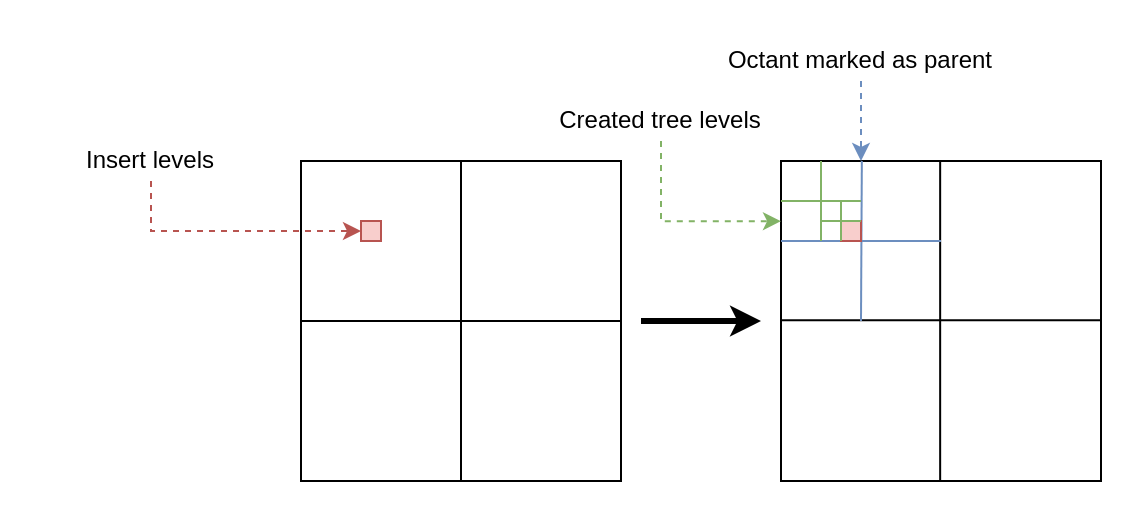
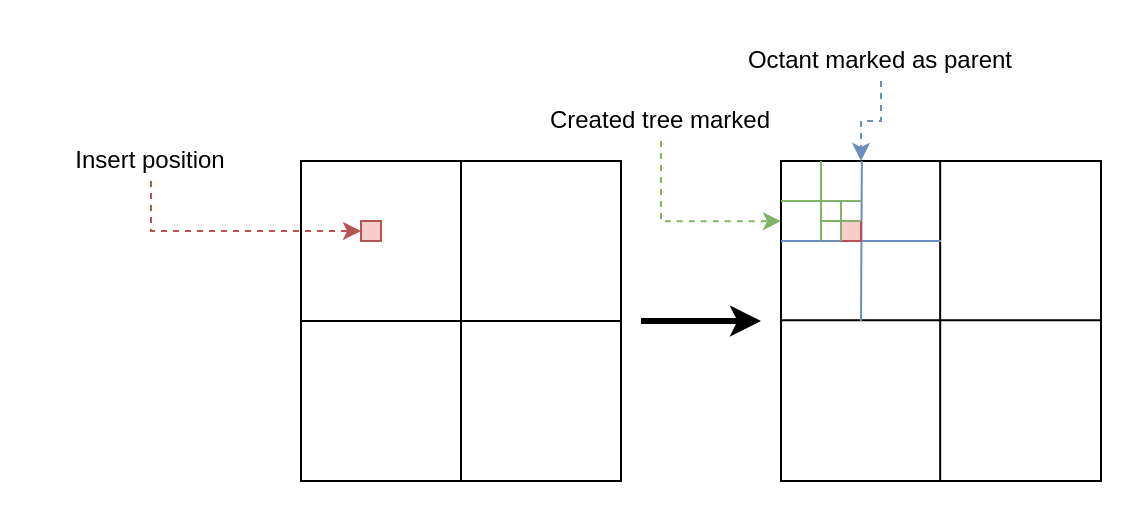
(861, 61) -> (881, 61)
(661, 121) -> (661, 121)
(151, 161) -> (151, 161)
